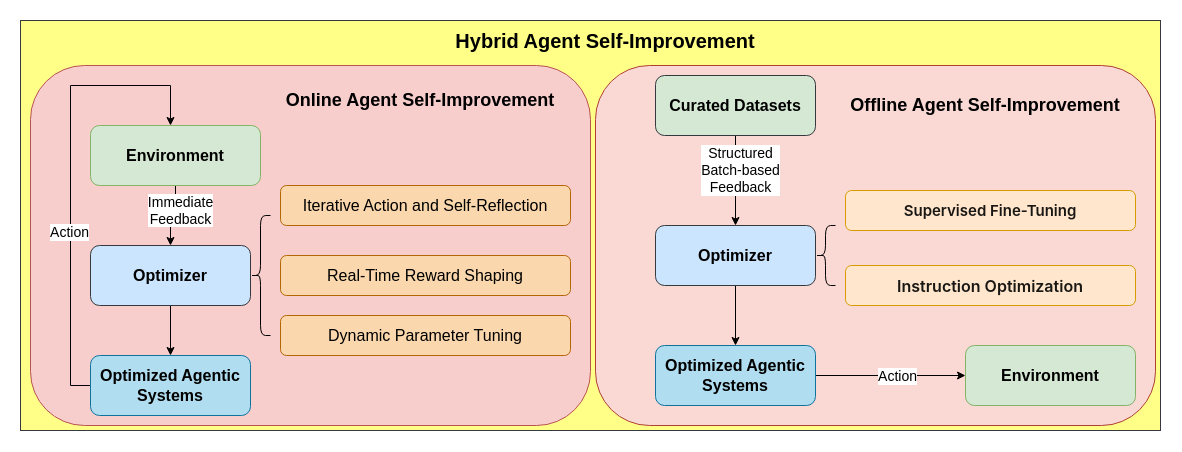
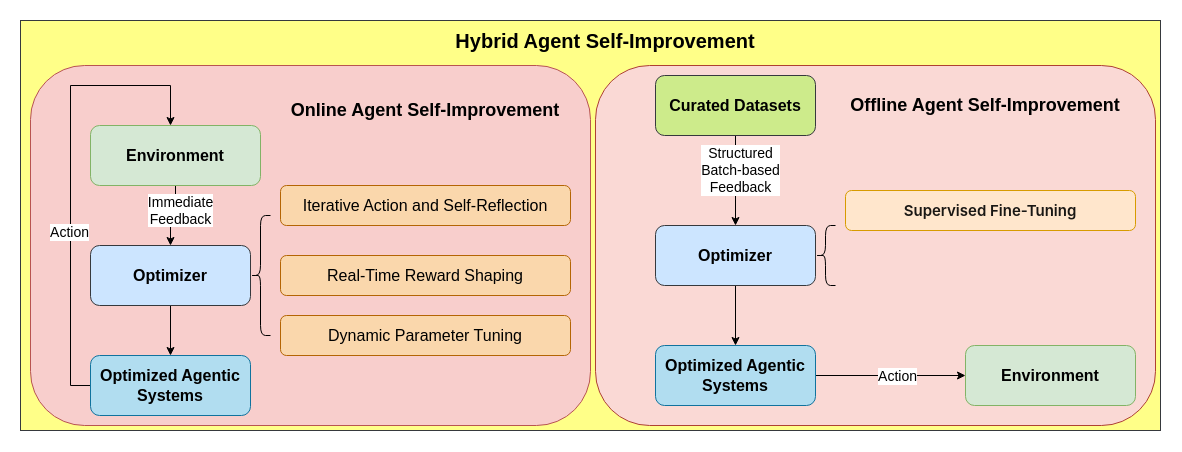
(421, 101) -> (426, 111)
(736, 106) -> (736, 106)
(991, 286) -> none
